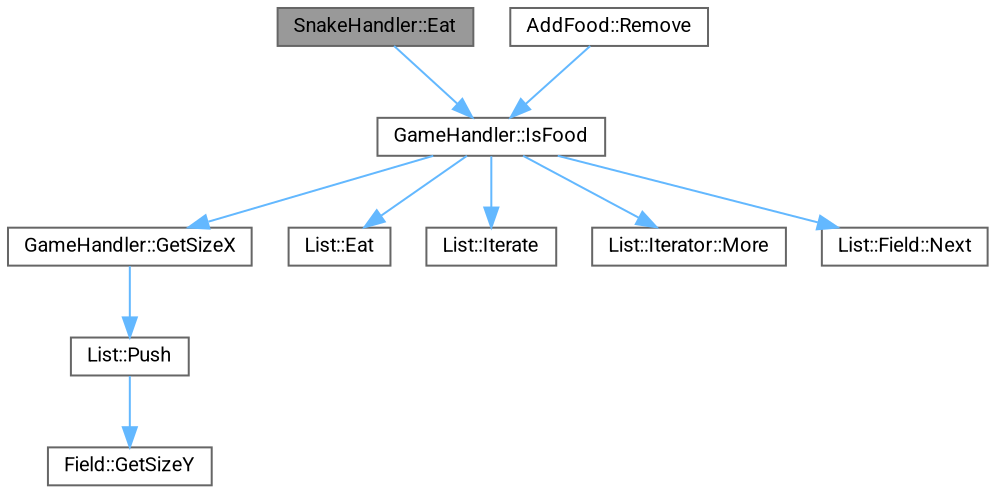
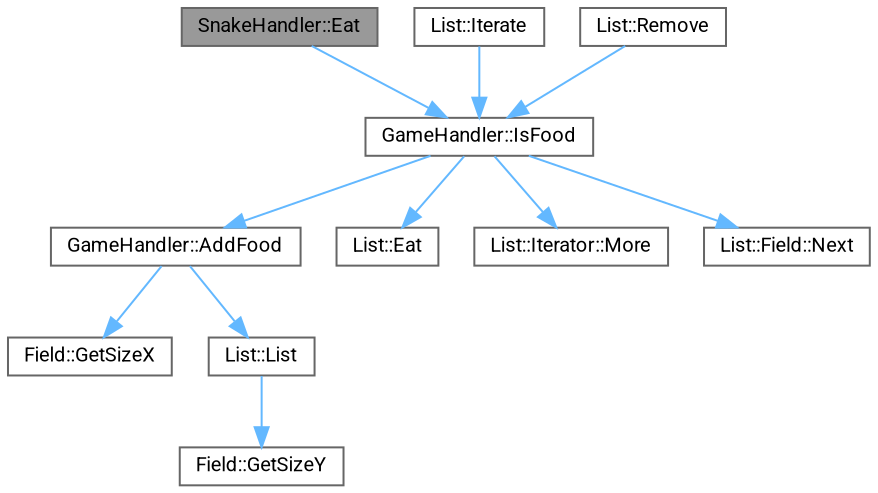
(609, 27) -> (653, 27)
(491, 182) -> (479, 72)
(130, 247) -> (176, 247)
none -> (90, 357)
(130, 357) -> (262, 357)
